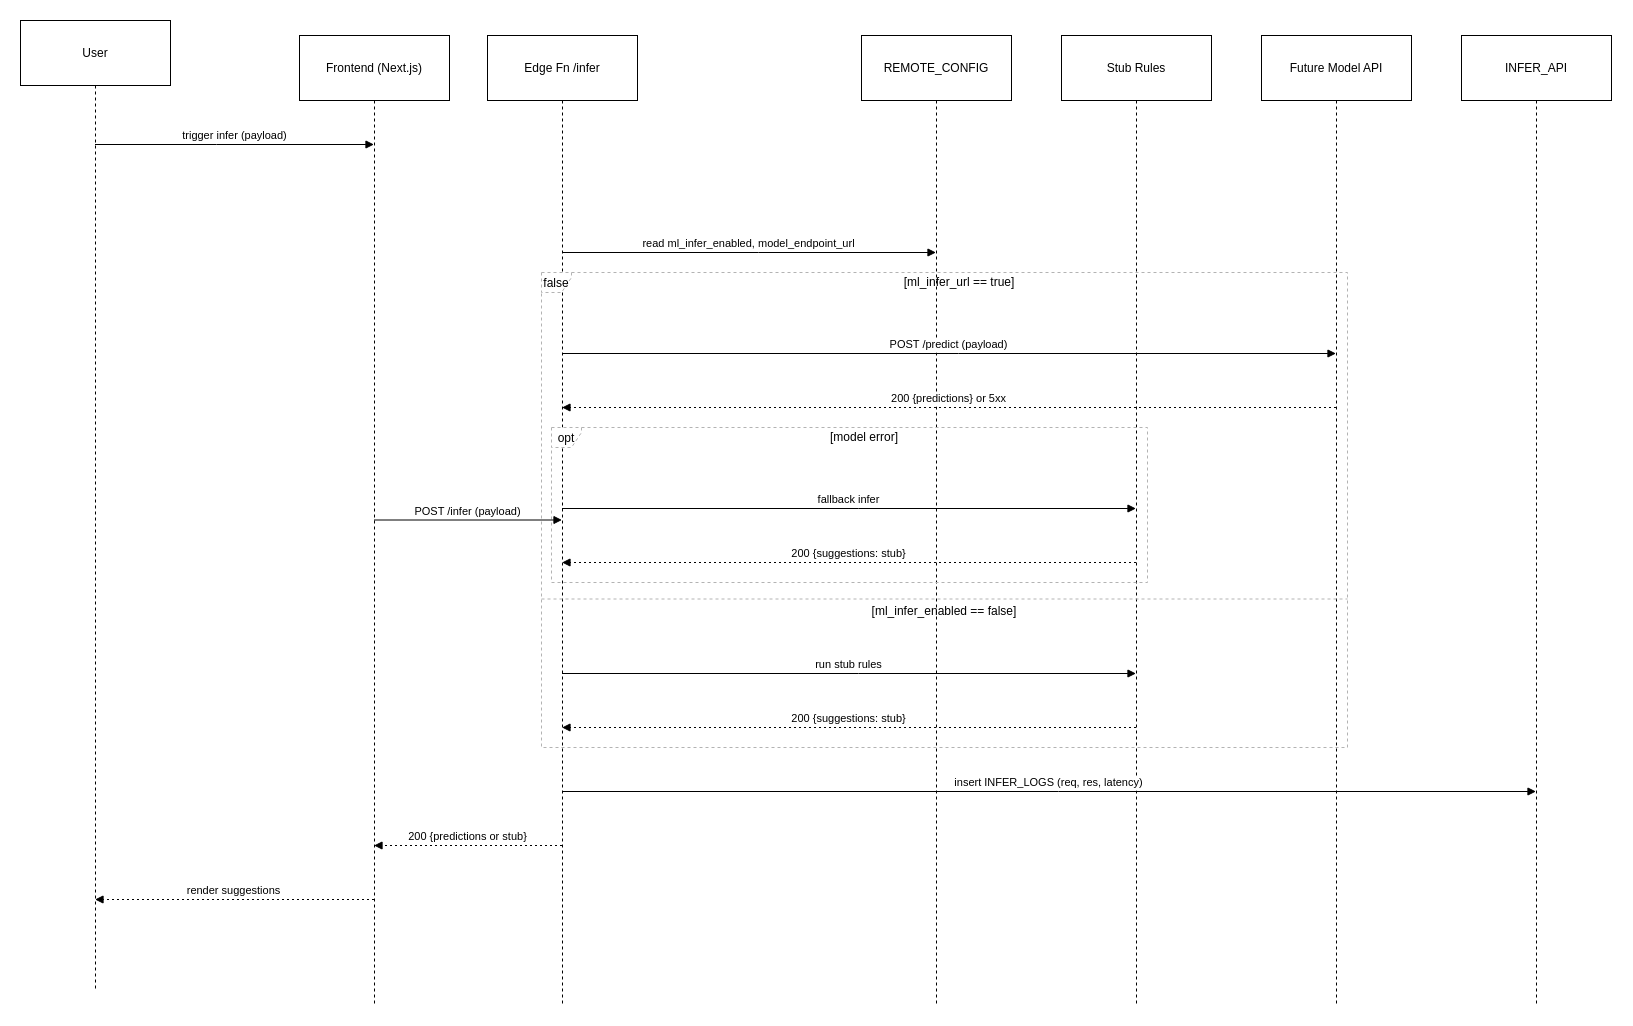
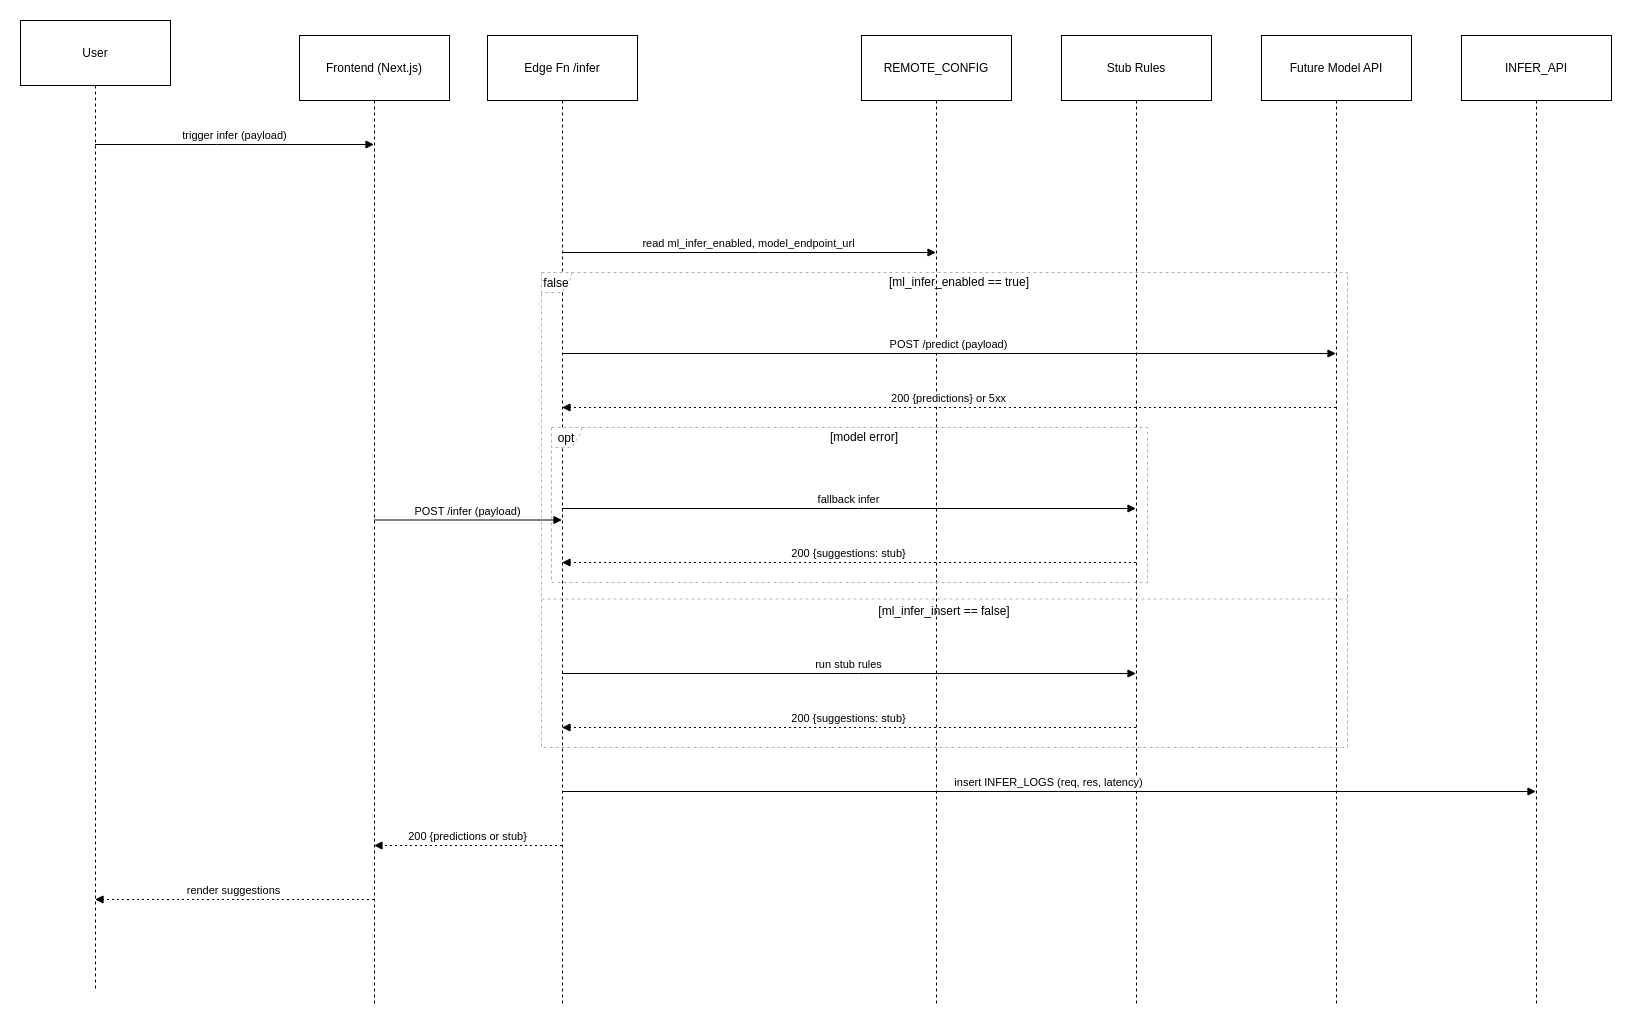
(960, 283) -> (960, 283)
(945, 612) -> (945, 612)
